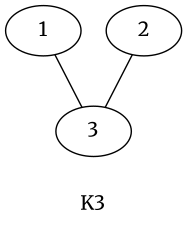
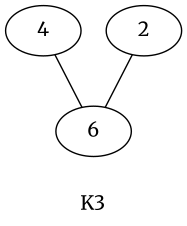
(43, 31) -> (43, 31)
(94, 131) -> (94, 131)
